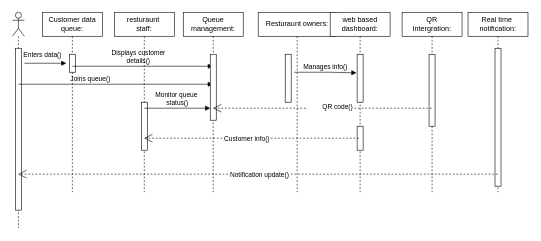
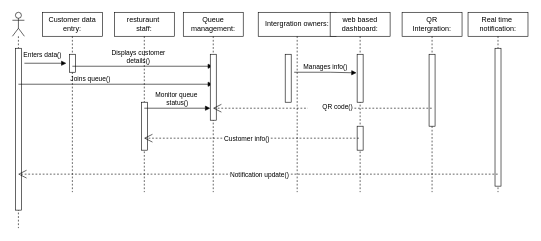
(72, 24) -> (72, 24)
(297, 24) -> (297, 24)
